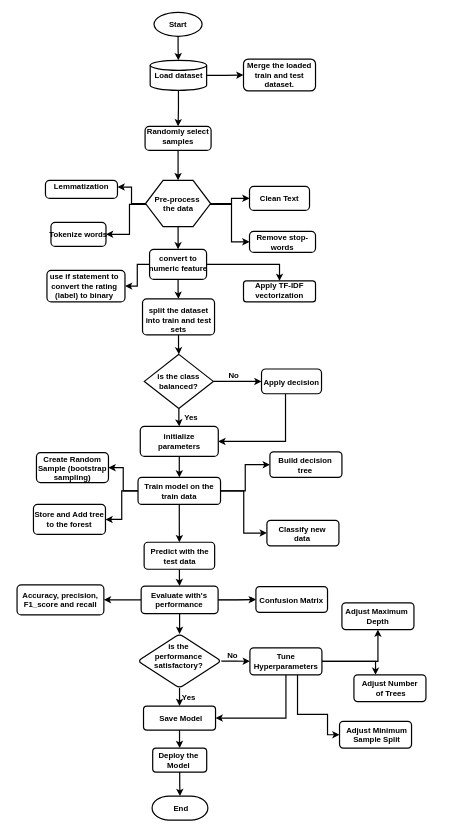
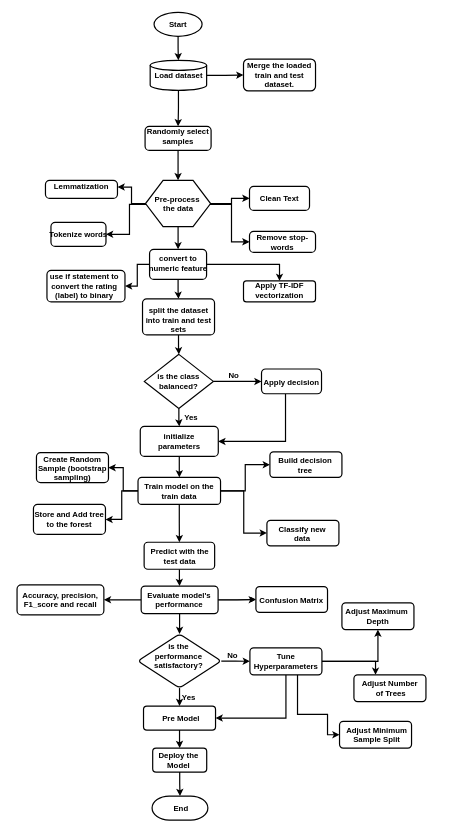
(179, 600) -> (179, 600)
(181, 718) -> (181, 718)
